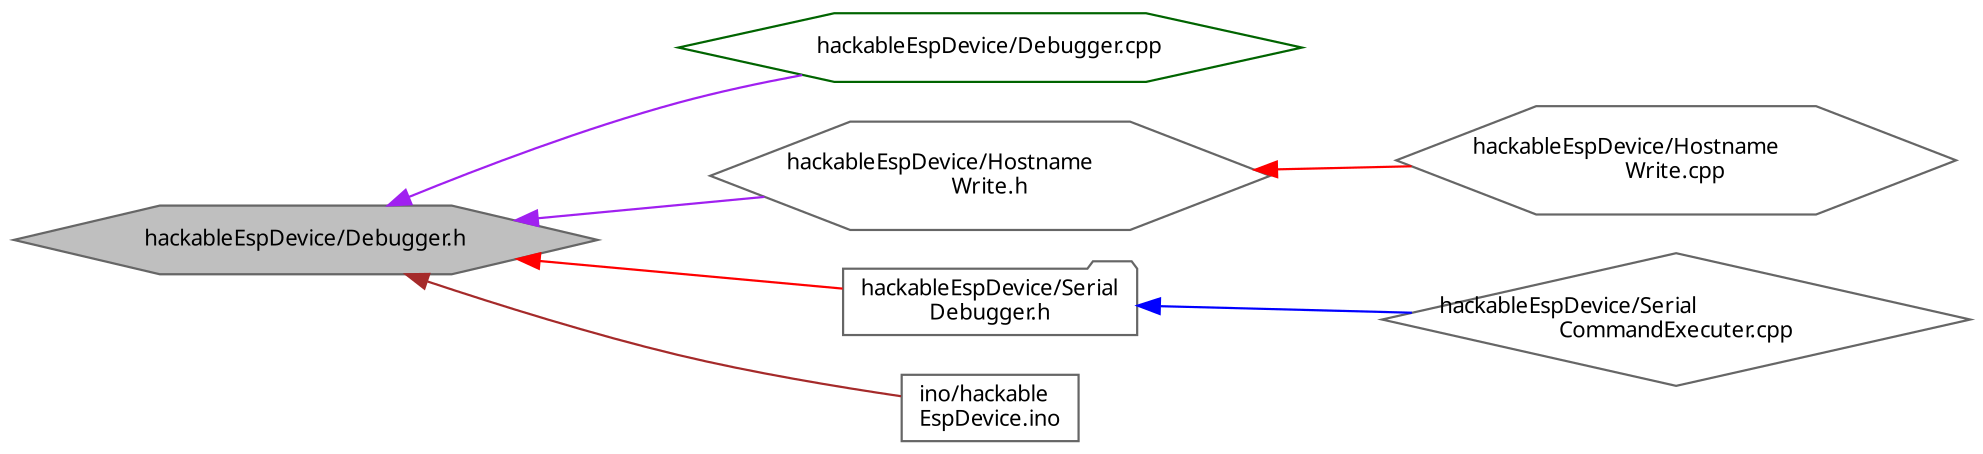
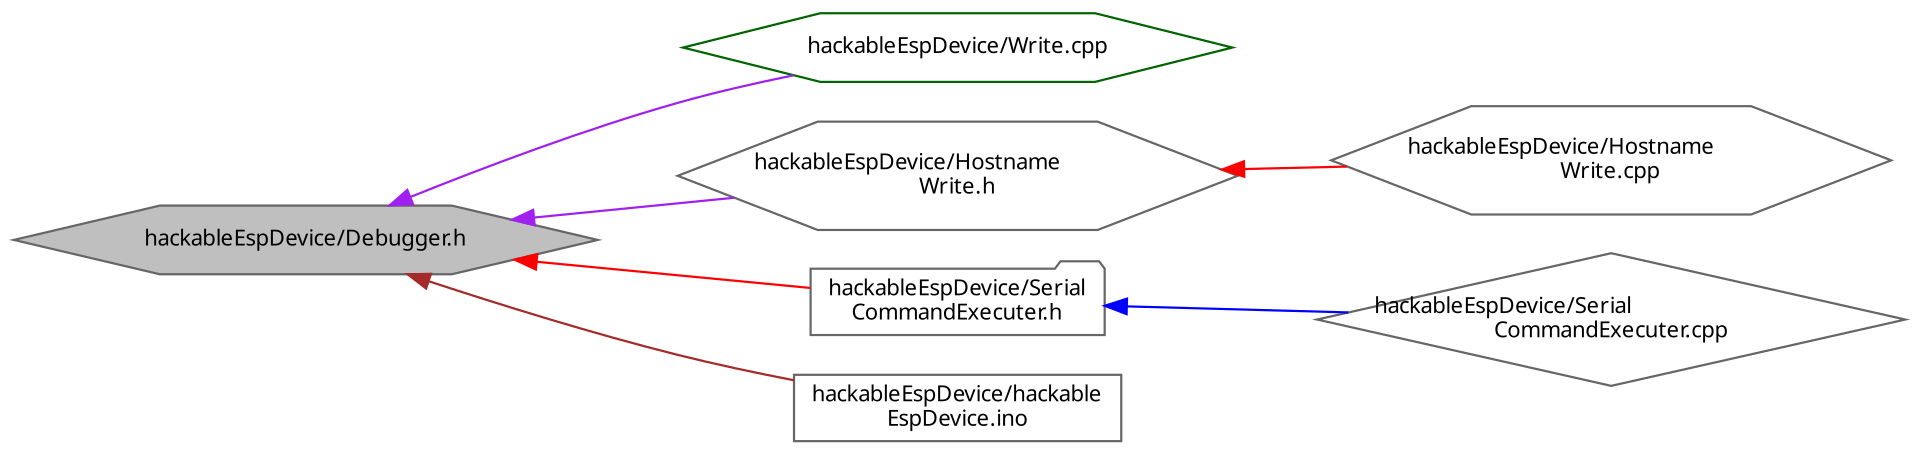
(990, 48) -> (958, 48)
(990, 302) -> (958, 302)
(990, 408) -> (958, 408)
